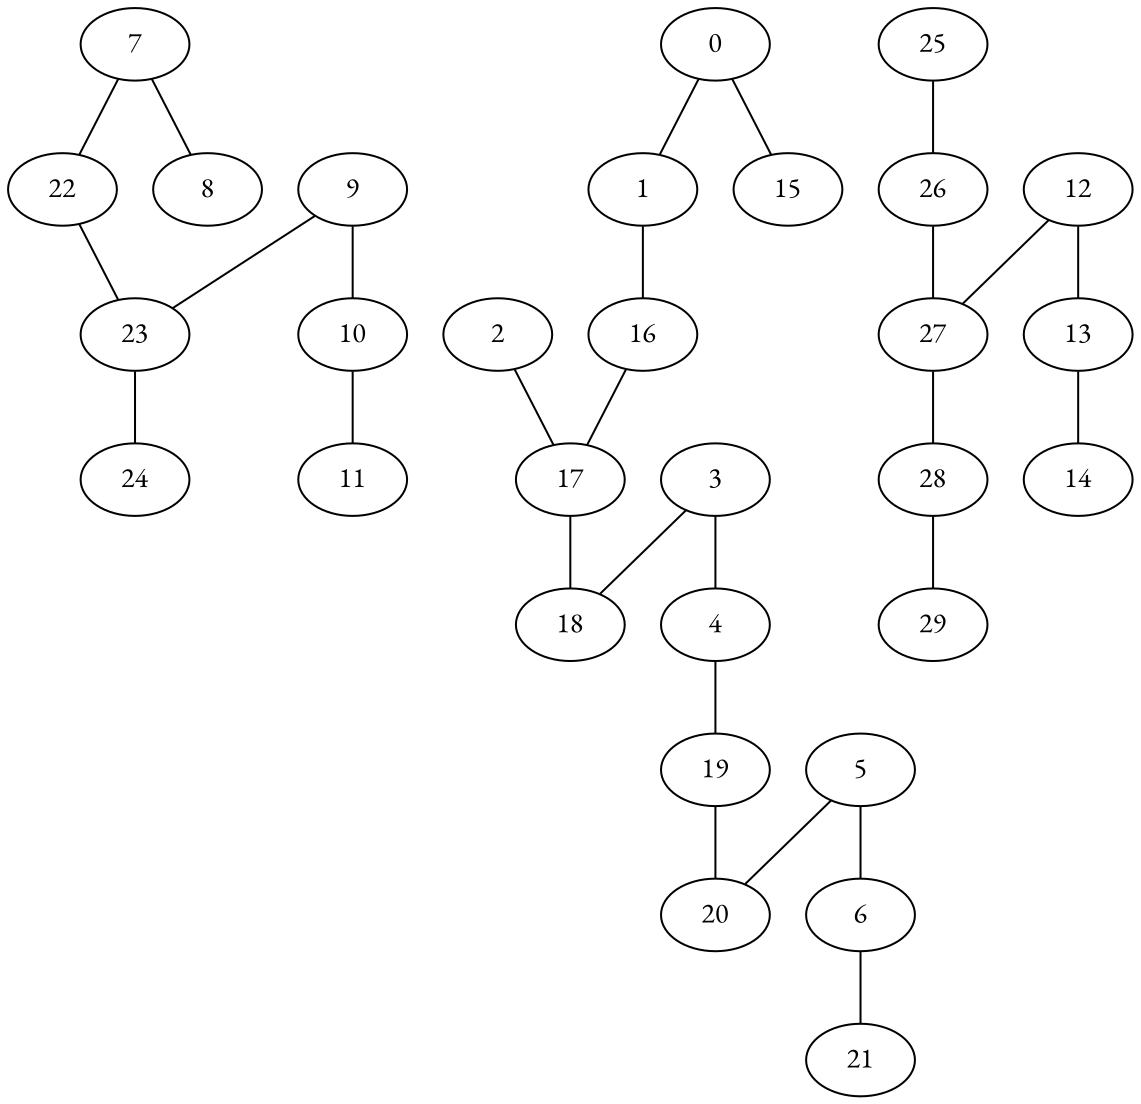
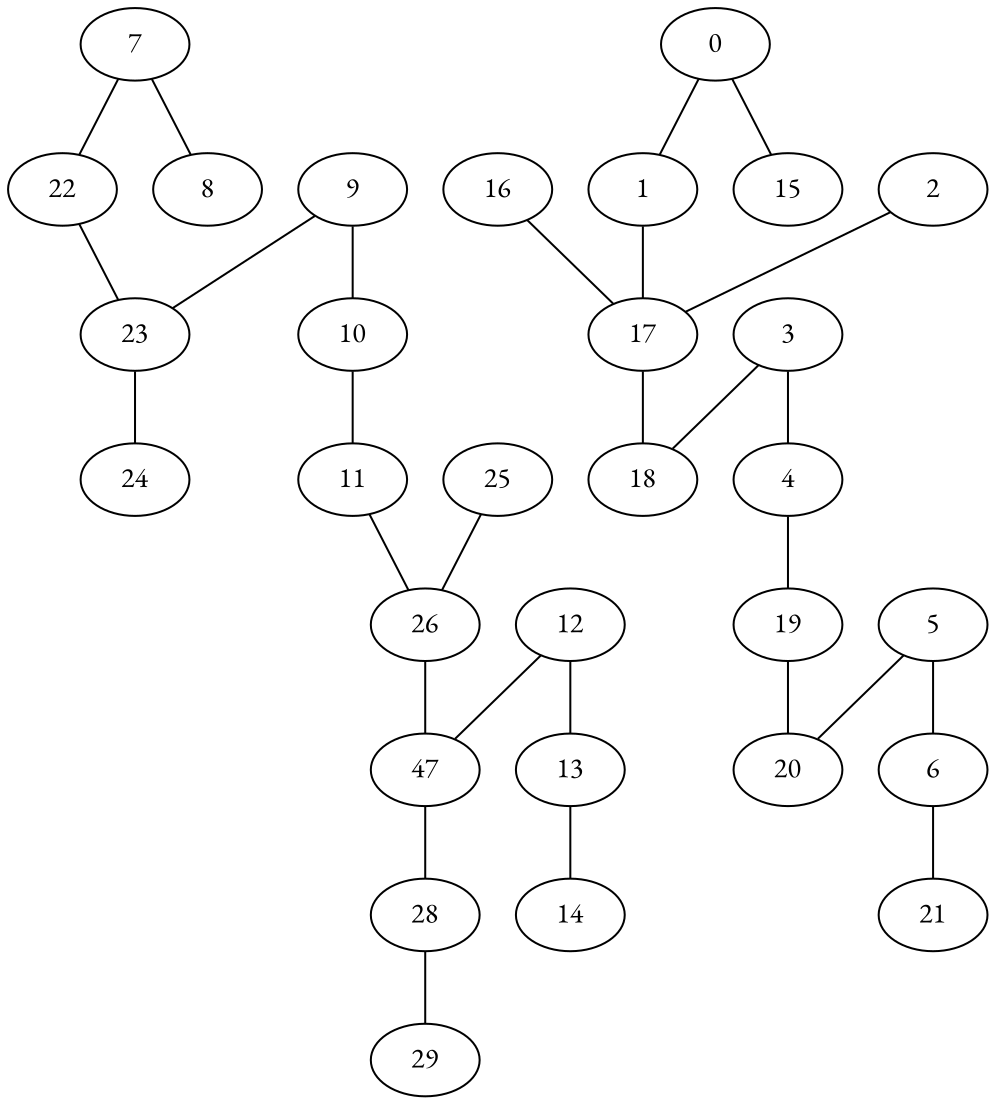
(643, 262) -> (643, 262)
(933, 335) -> (425, 770)
none -> (389, 552)
